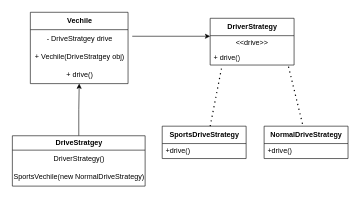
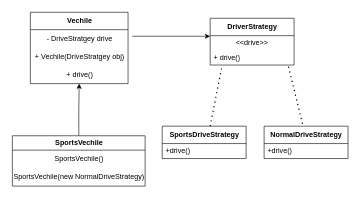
(79, 143) -> (79, 143)
(79, 159) -> (79, 159)
